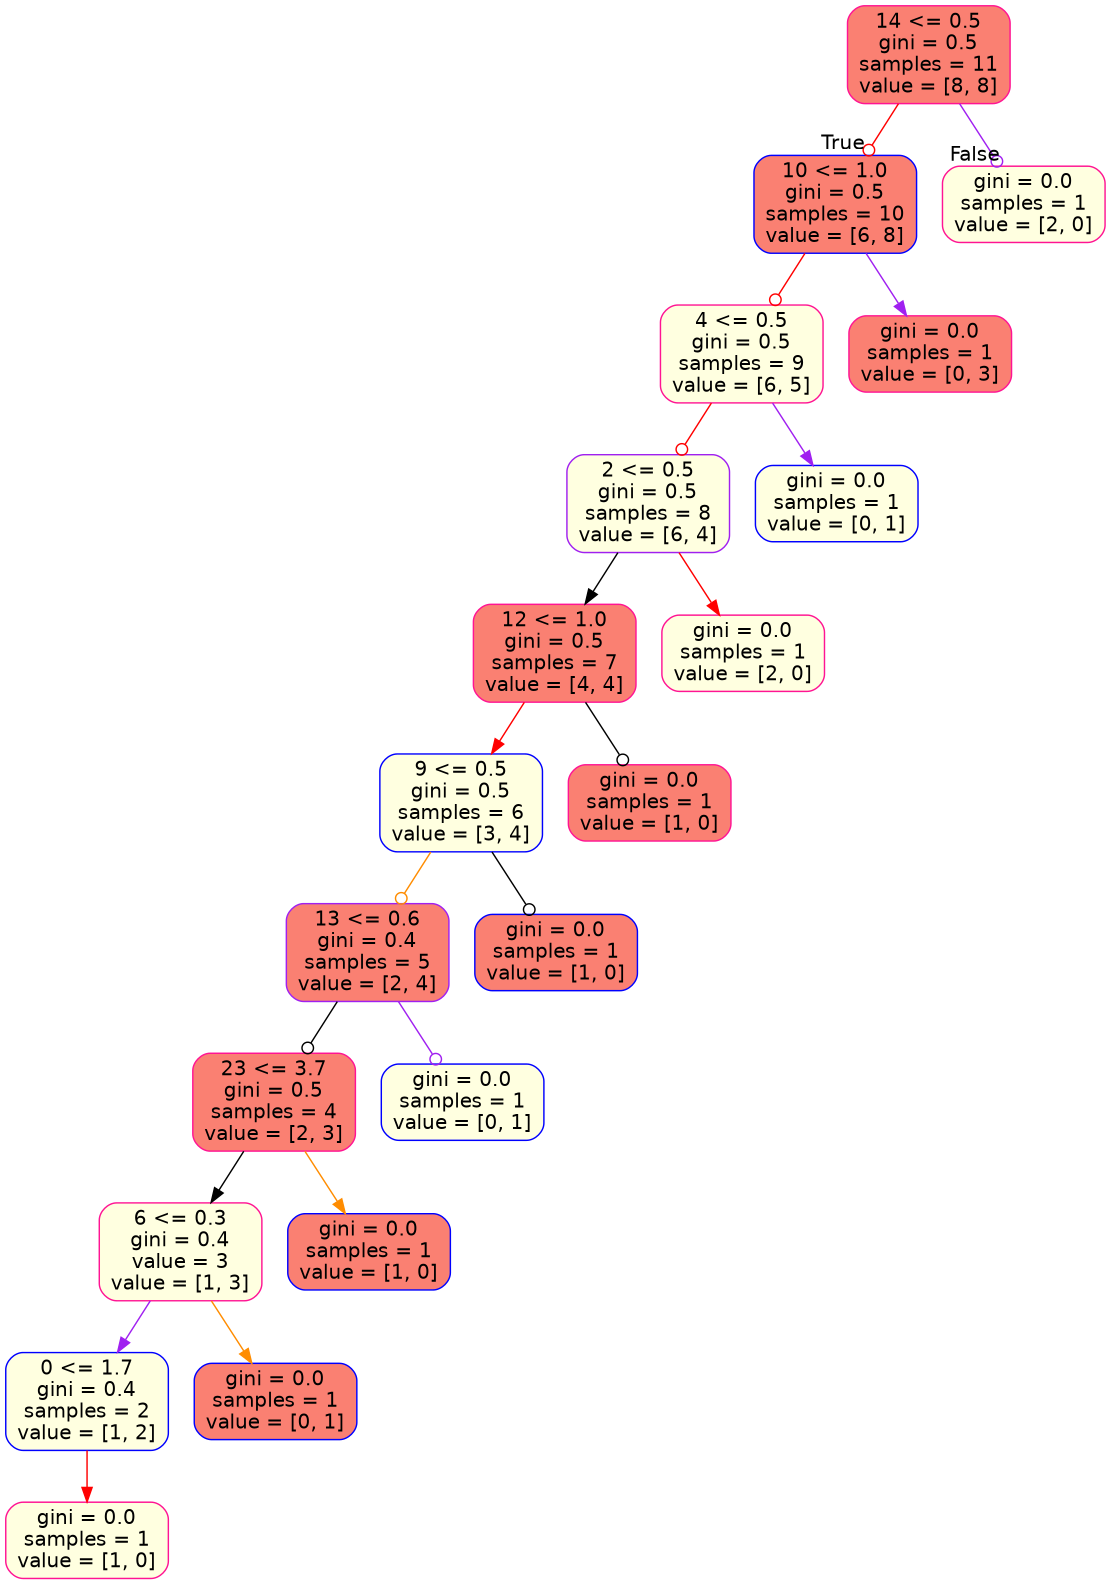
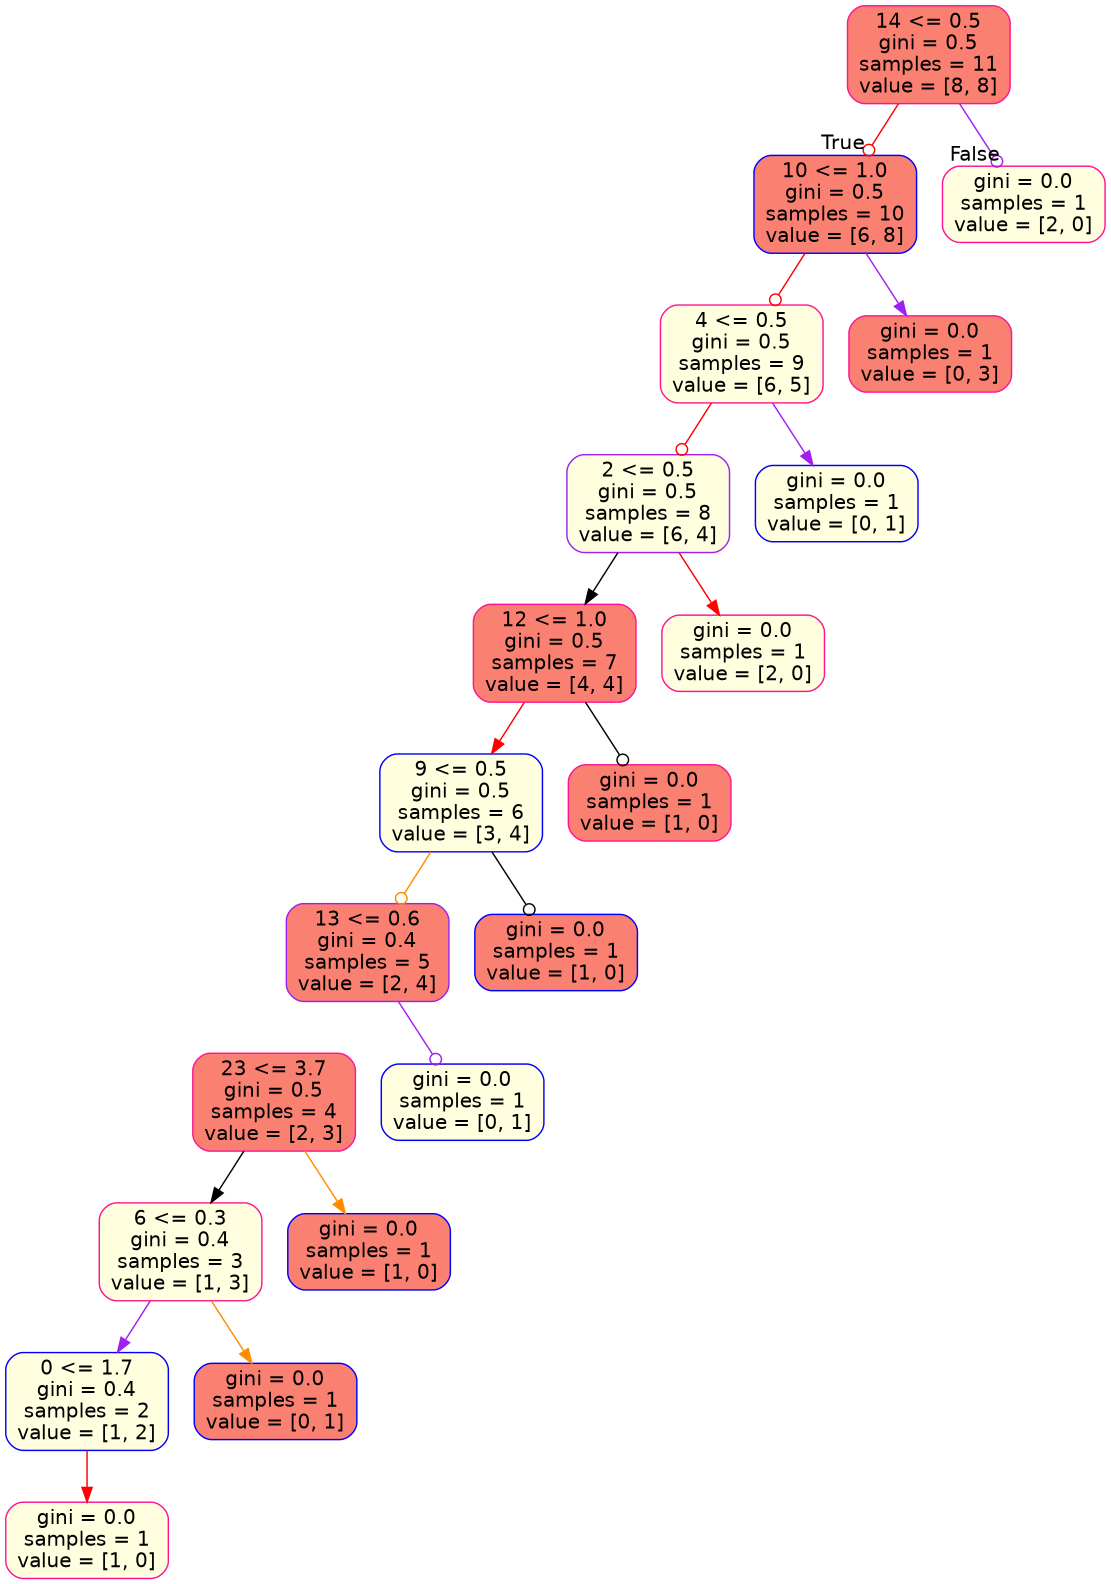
(324, 1022) -> none
(181, 1252) -> (181, 1252)
